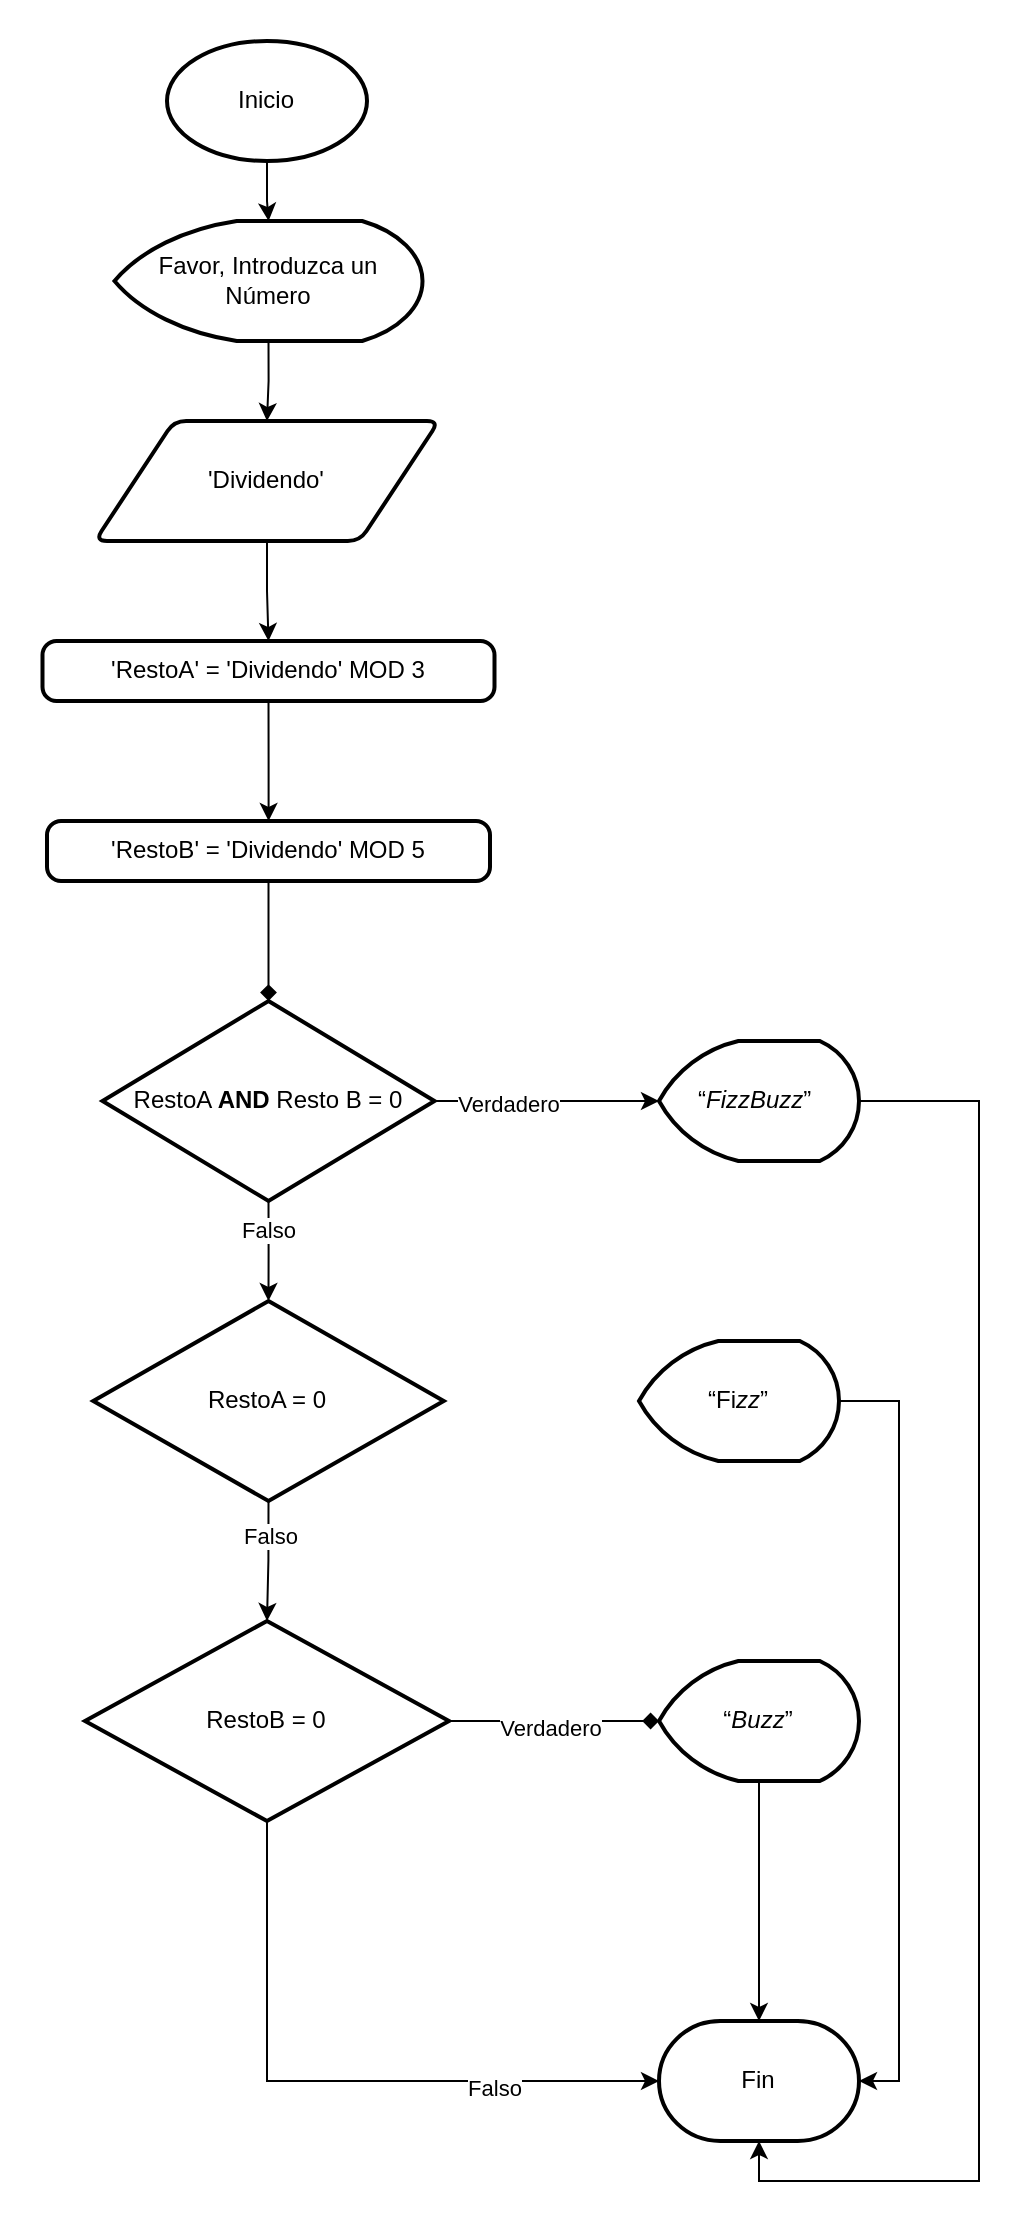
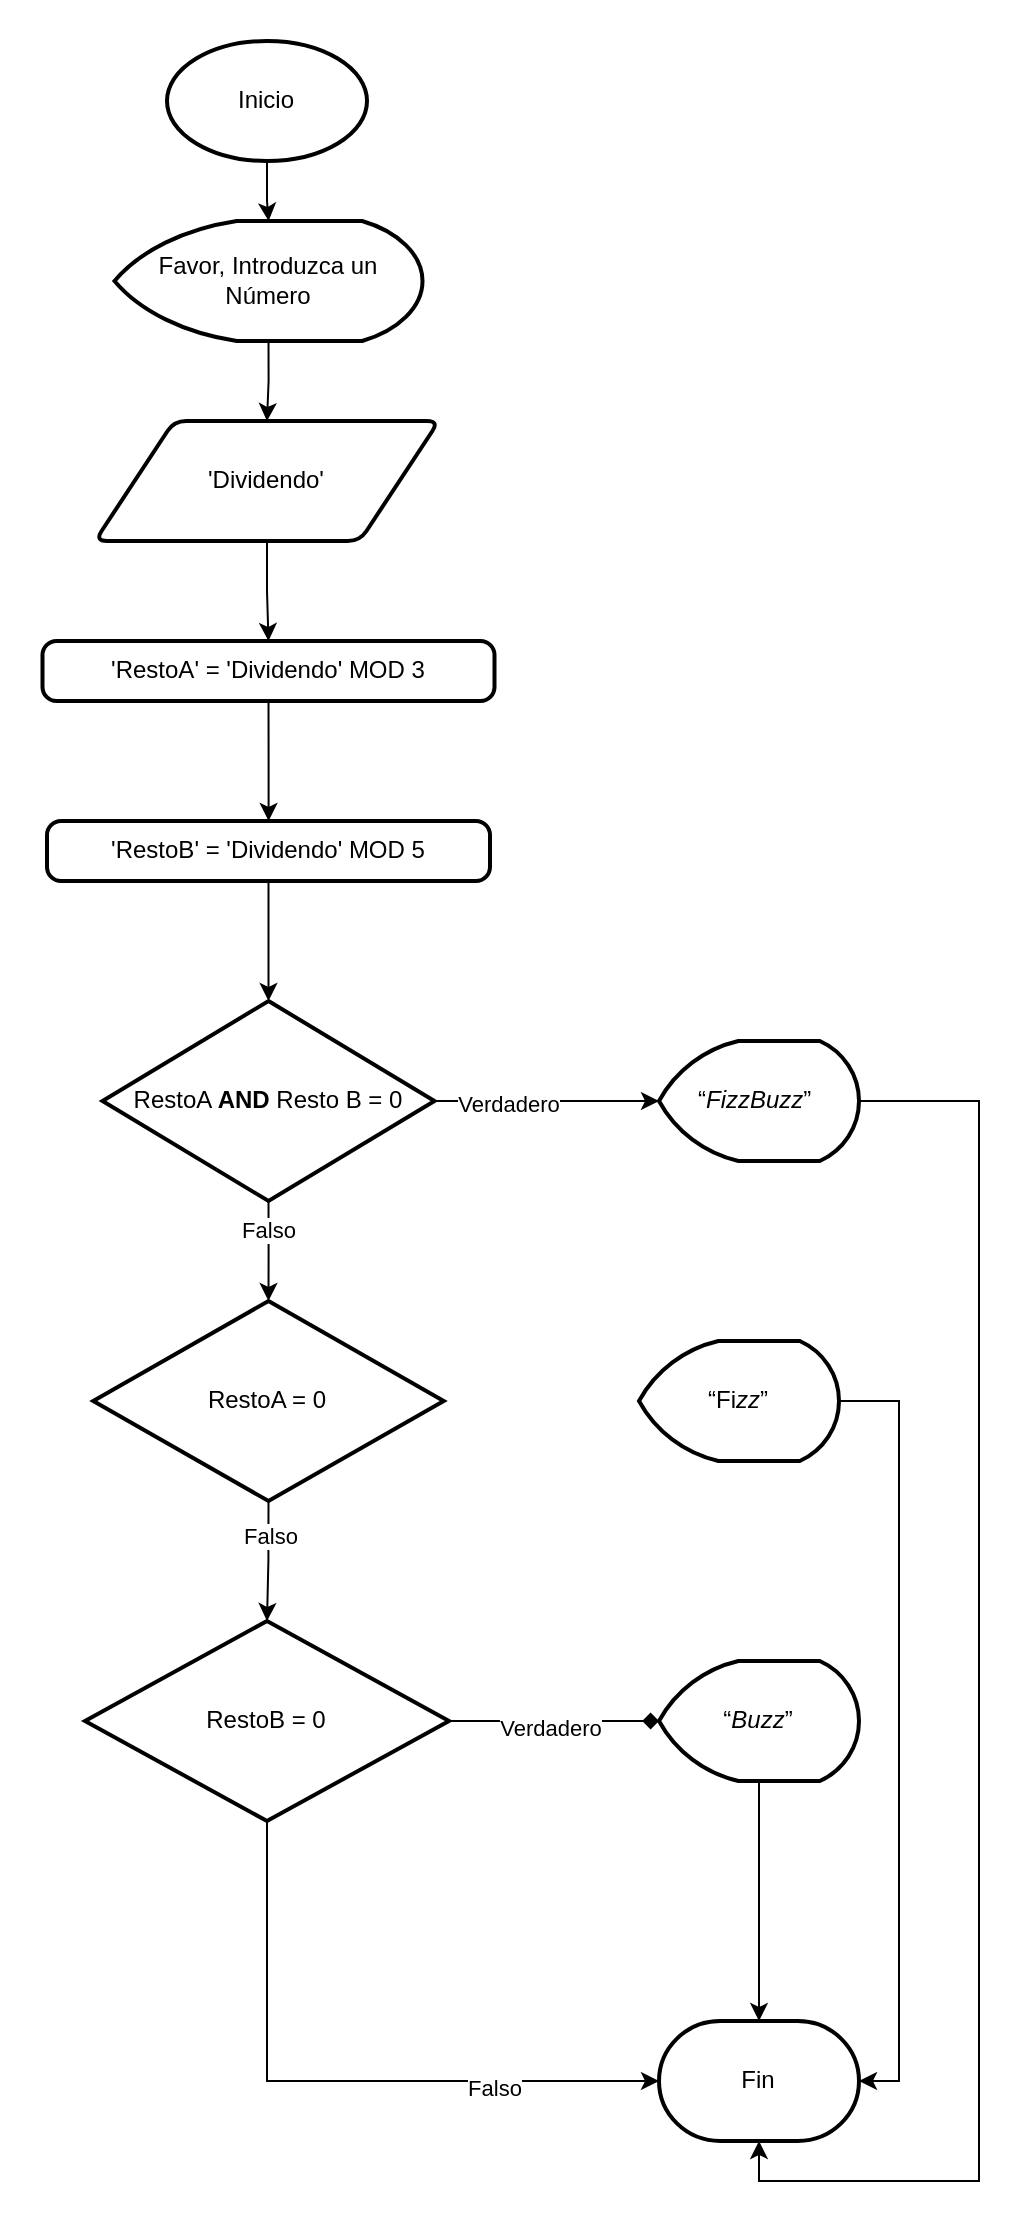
(269, 984) -> (269, 985)
